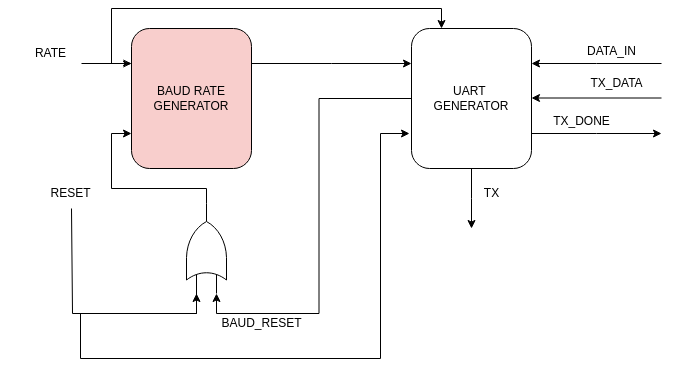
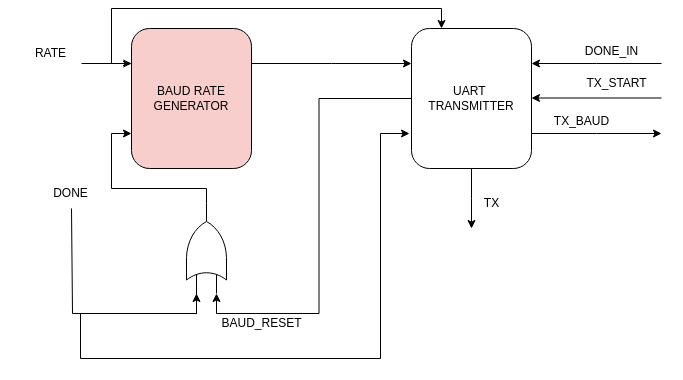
(612, 52) -> (612, 52)
(617, 84) -> (617, 84)
(472, 99) -> (472, 99)
(582, 122) -> (582, 122)
(71, 194) -> (71, 194)
(492, 194) -> (492, 204)
